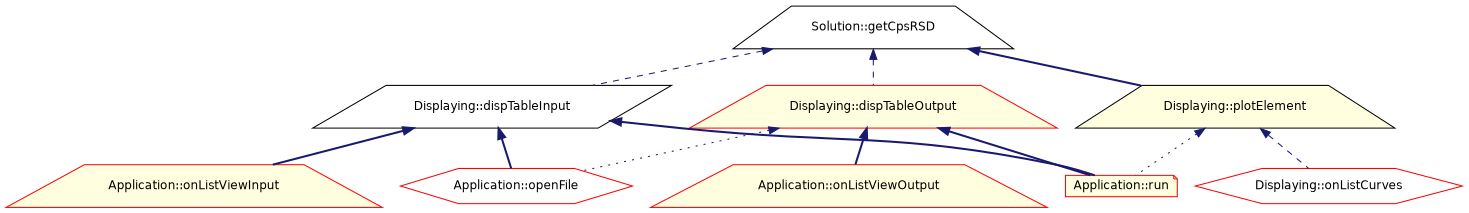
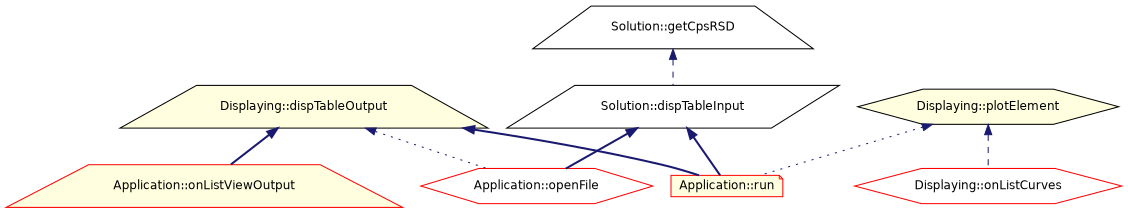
(1060, 68) -> none
(873, 72) -> none
(492, 107) -> (673, 107)
(873, 107) -> (304, 107)
(1235, 107) -> (988, 107)
(194, 186) -> none
